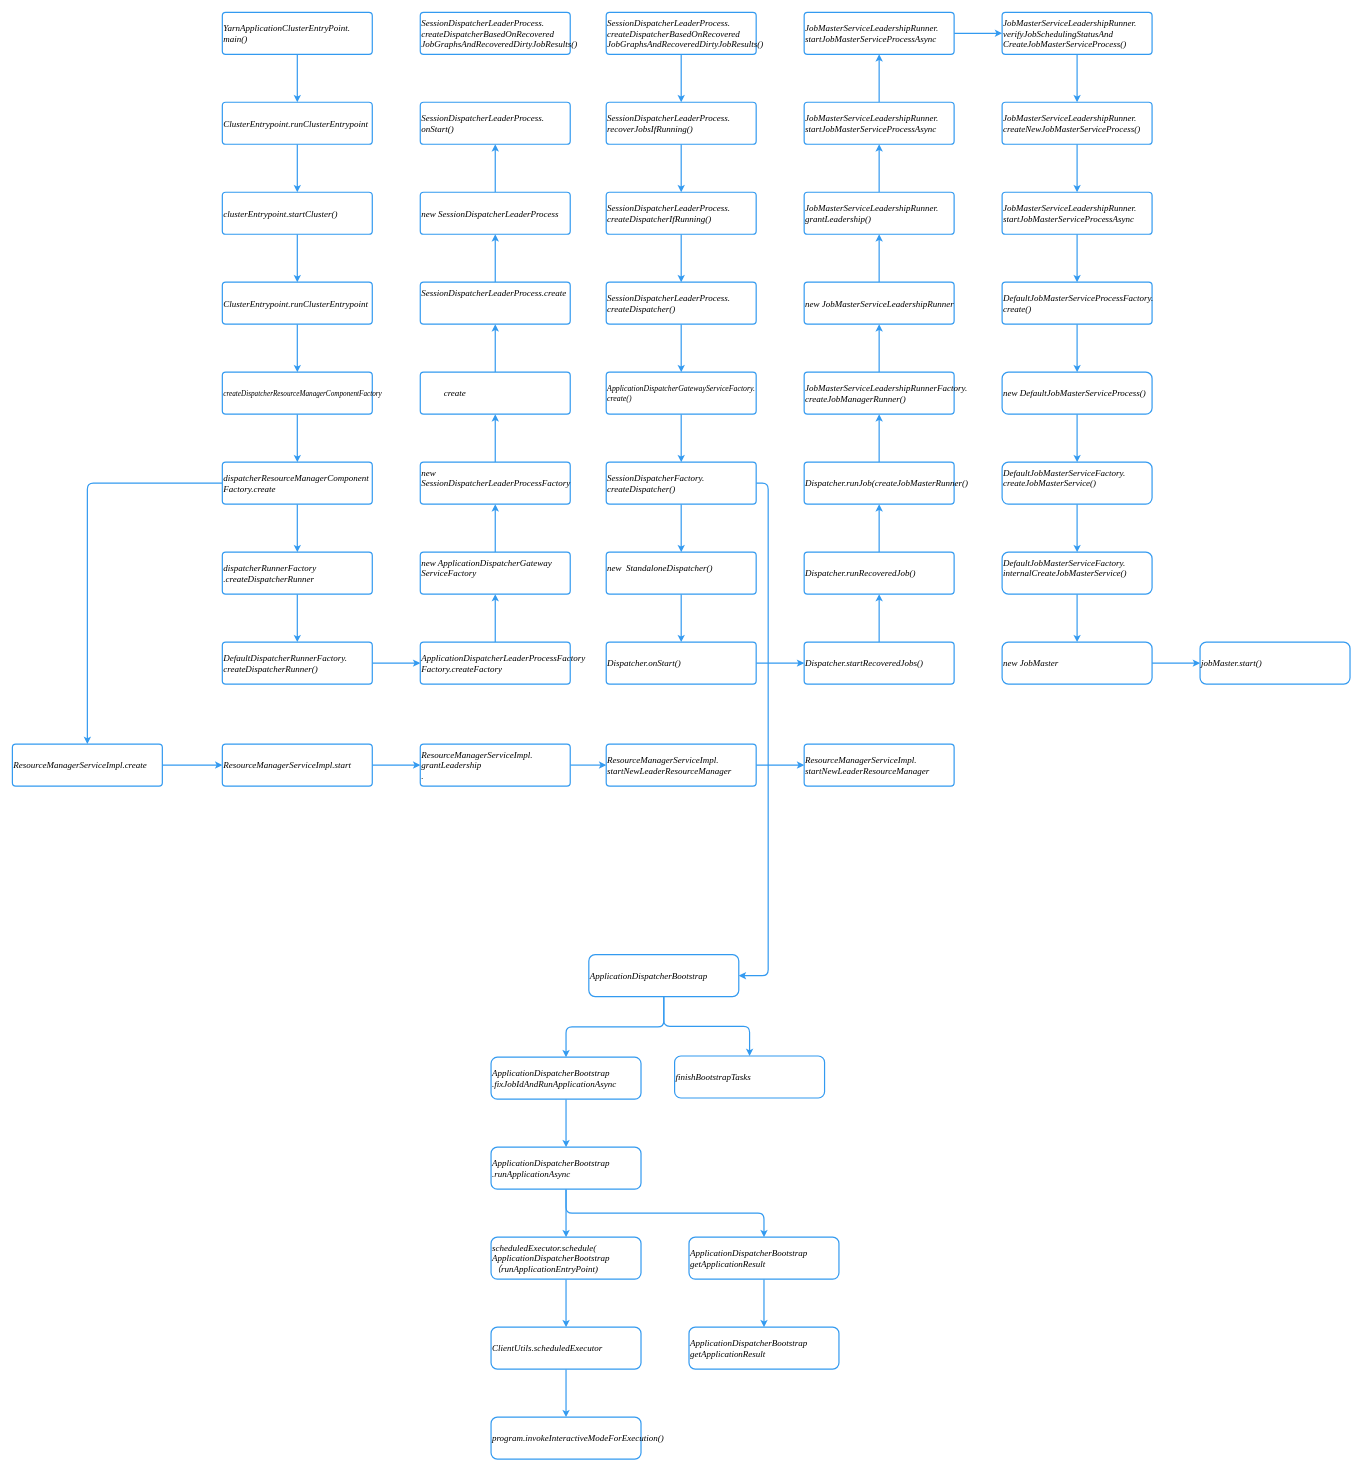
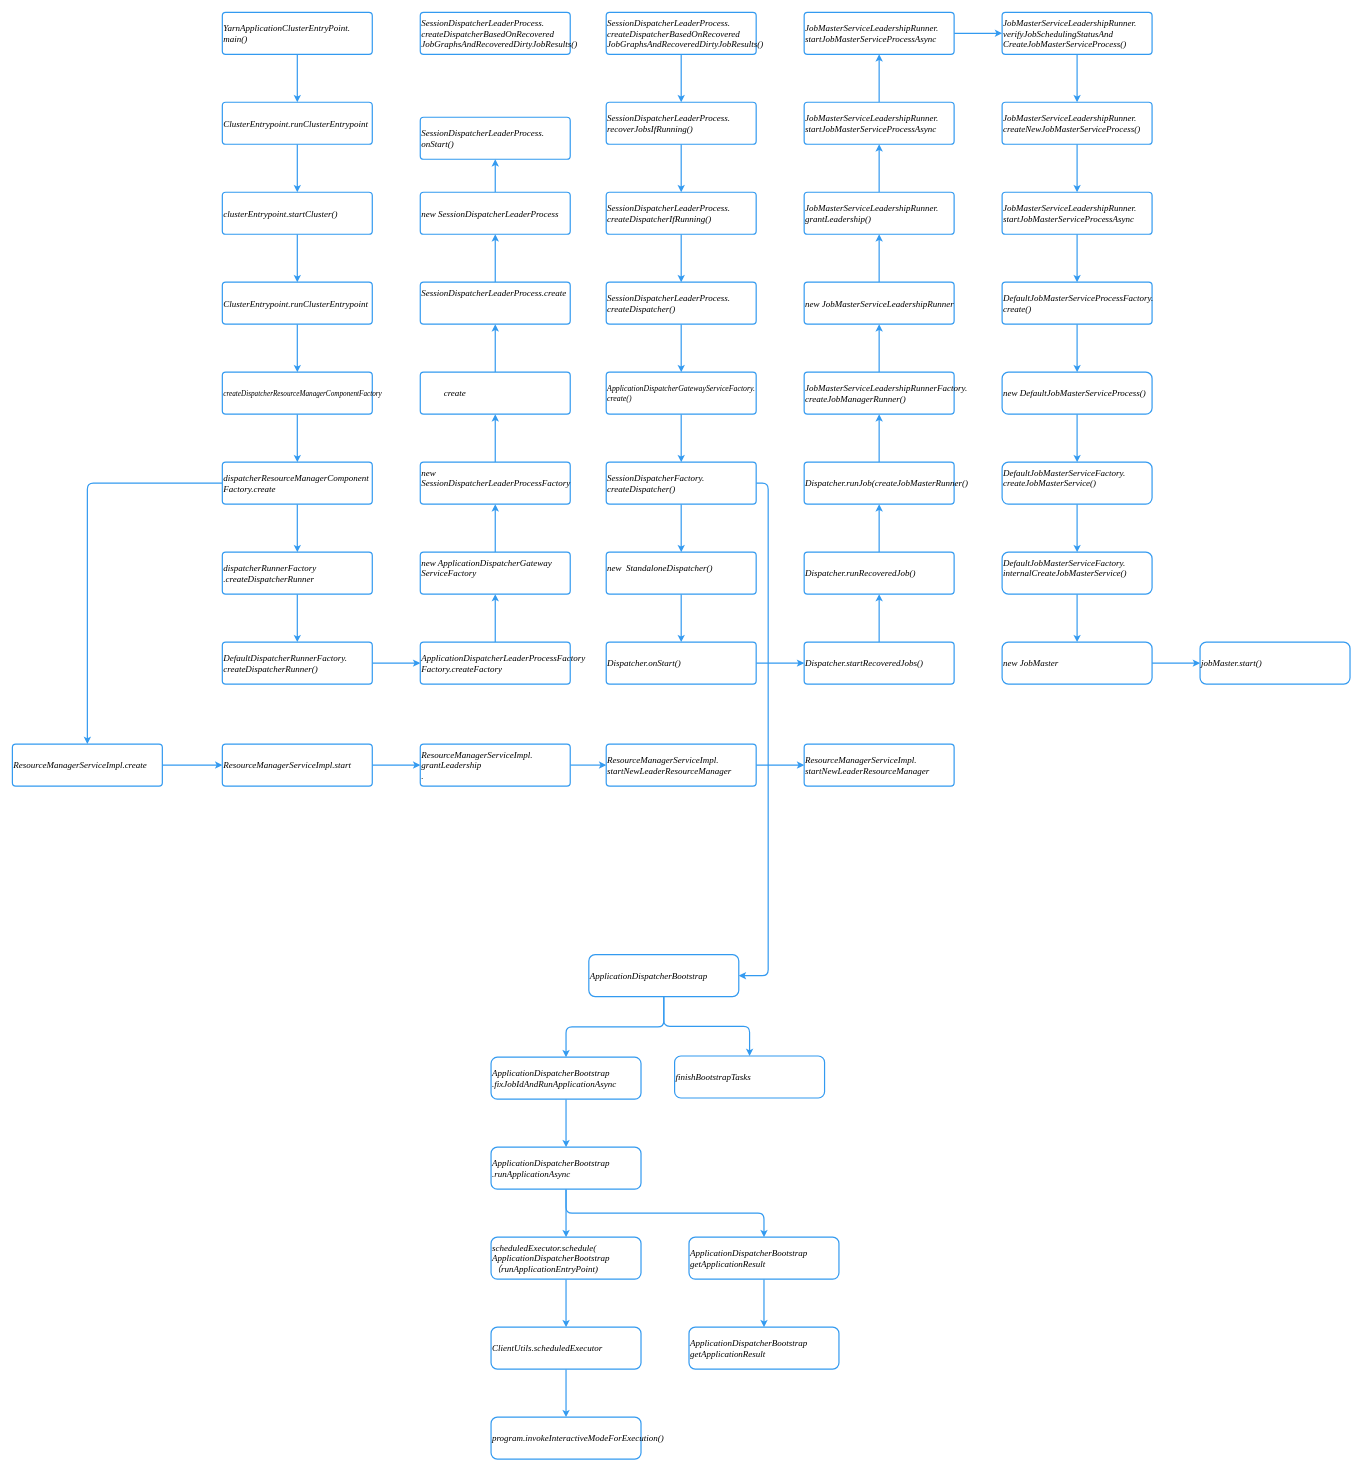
(495, 123) -> (495, 138)
